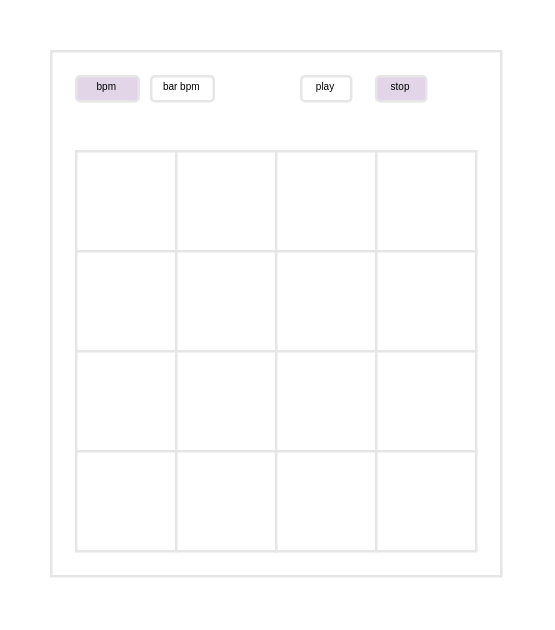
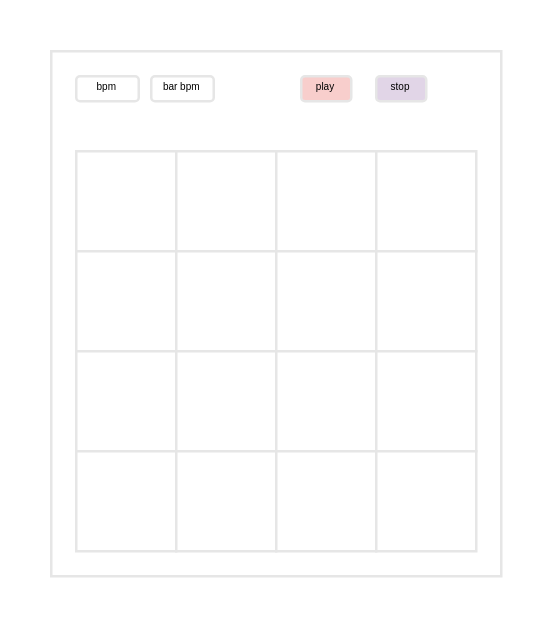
(108, 89) -> (108, 89)
(326, 89) -> (326, 89)
